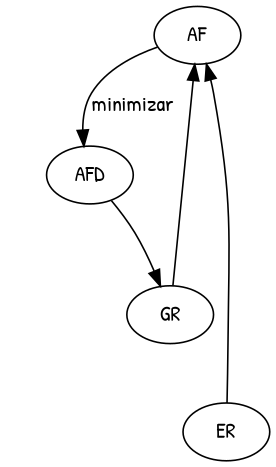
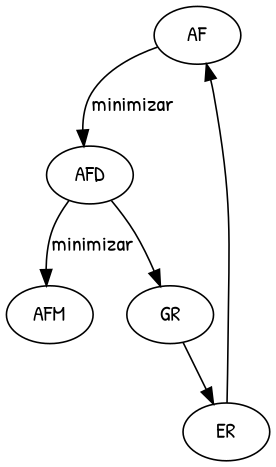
(183, 183) -> (195, 366)
none -> (50, 315)
